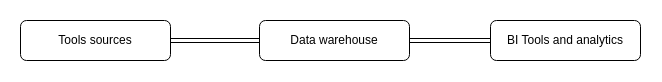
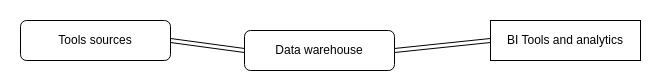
(335, 41) -> (320, 51)
(566, 41) -> (566, 41)
